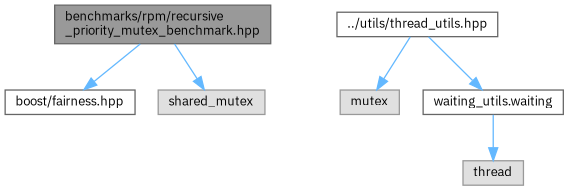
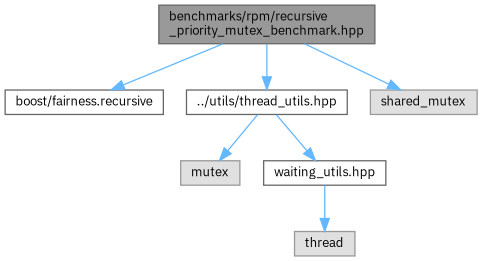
none -> (267, 60)
(70, 102) -> (84, 102)
(493, 102) -> (325, 173)
